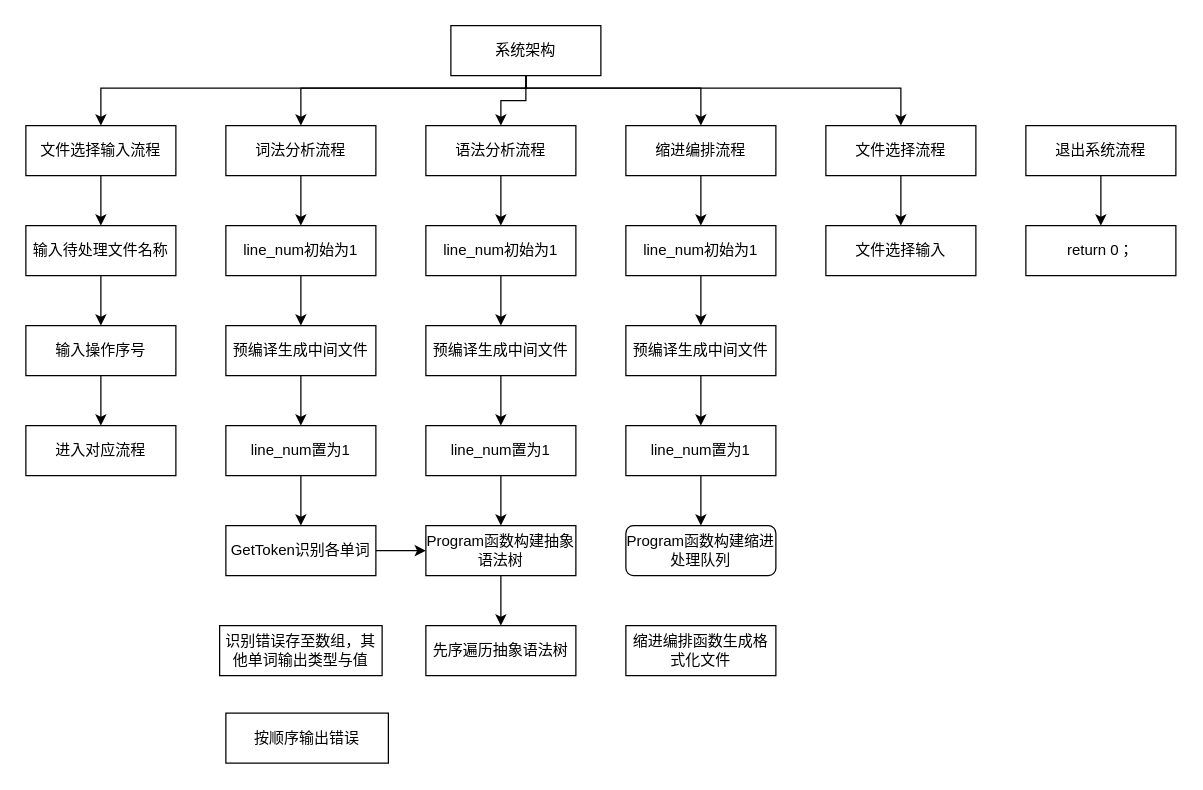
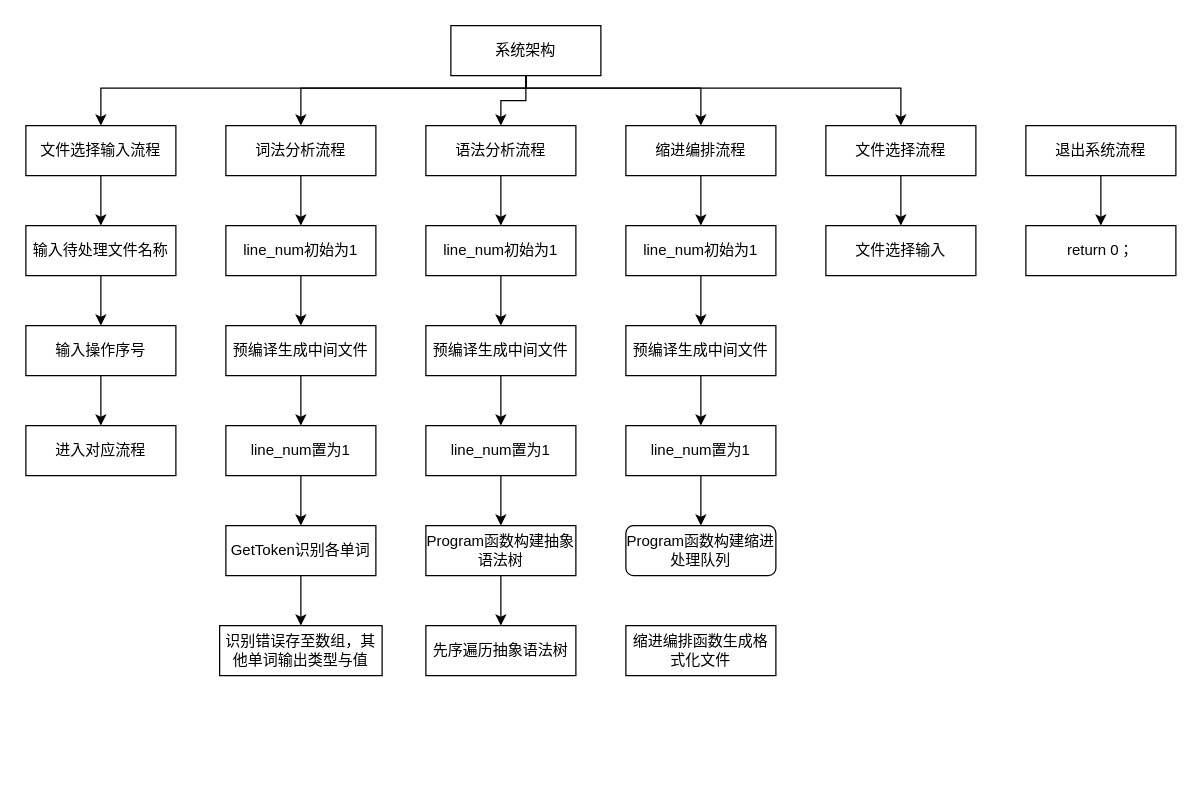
(397, 551) -> (301, 597)
(307, 738) -> none
